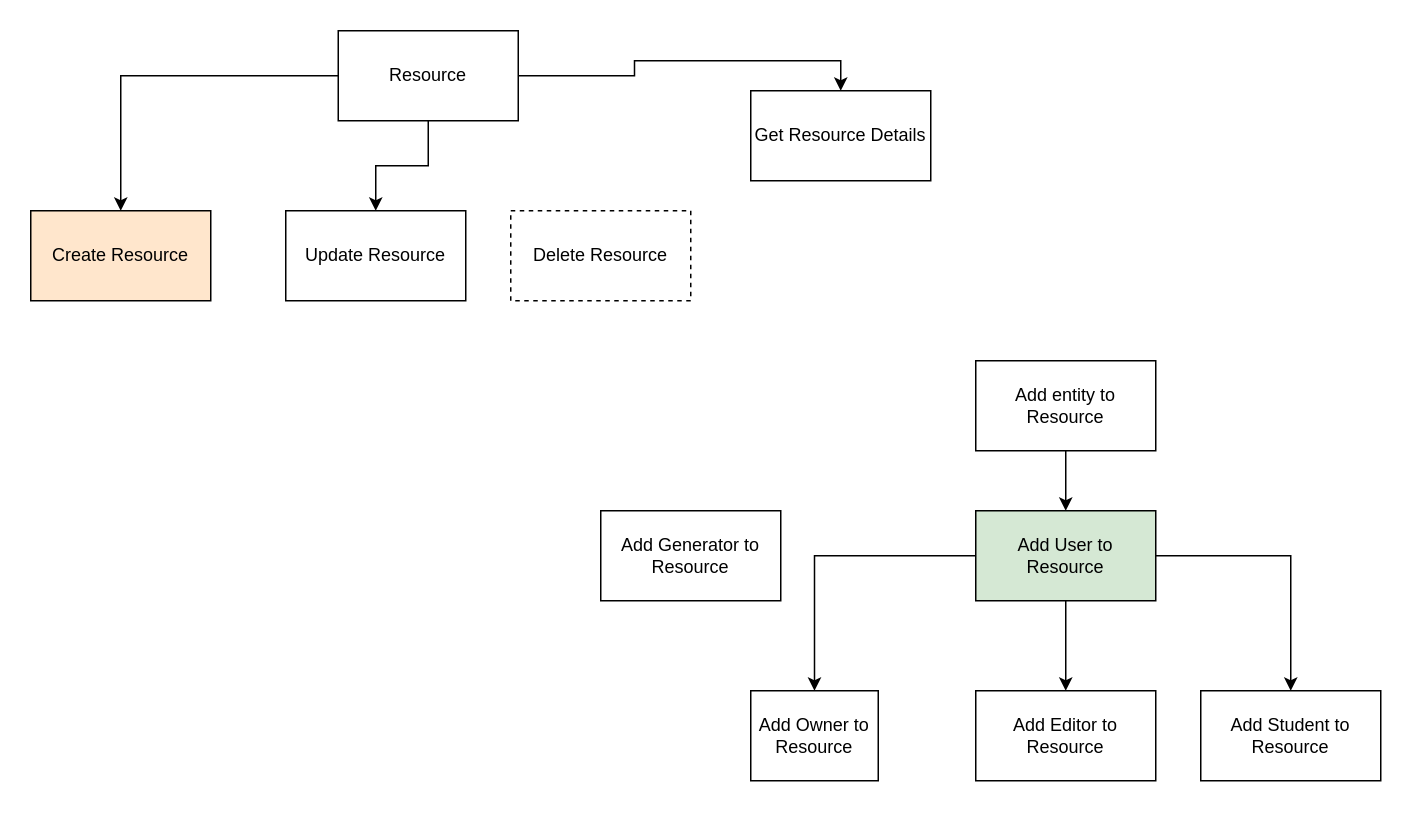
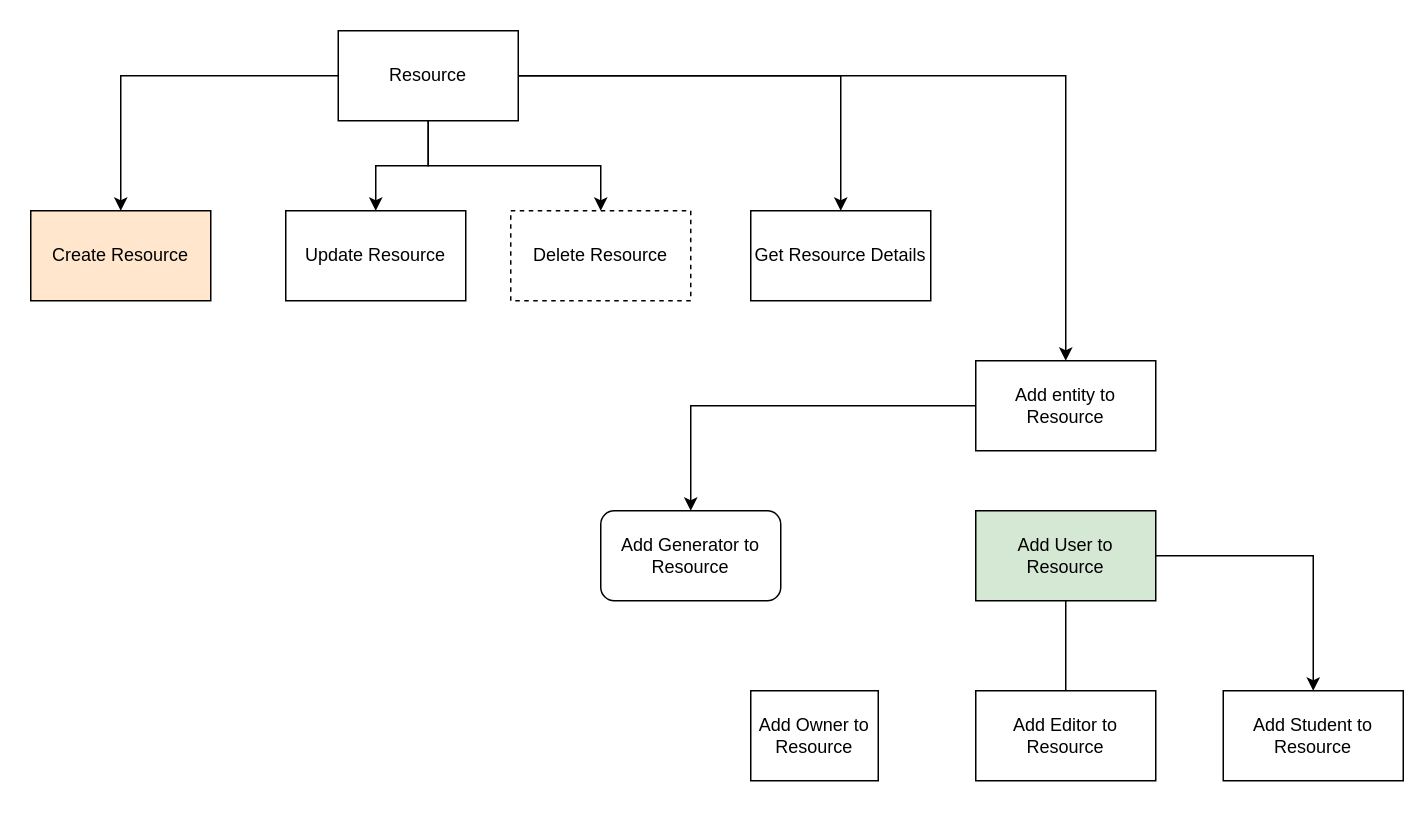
none -> (1066, 102)
(841, 136) -> (841, 256)
none -> (533, 166)
none -> (786, 406)
(1066, 476) -> none
(691, 556) -> (691, 556)
(833, 556) -> none
(1066, 679) -> (1066, 683)
(1291, 736) -> (1313, 736)
